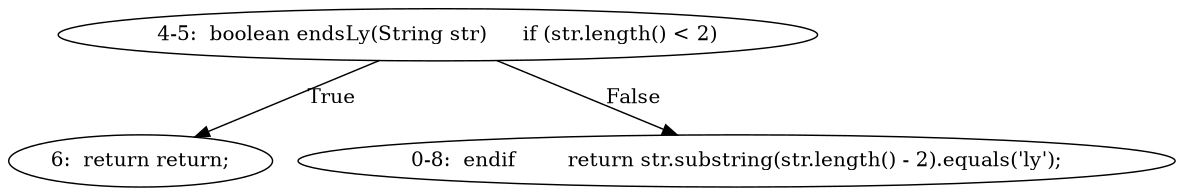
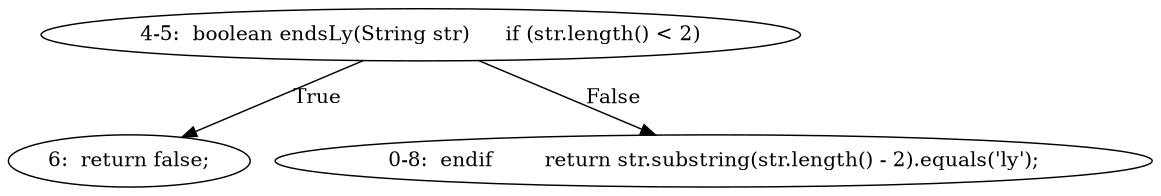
(141, 161) -> (129, 161)
